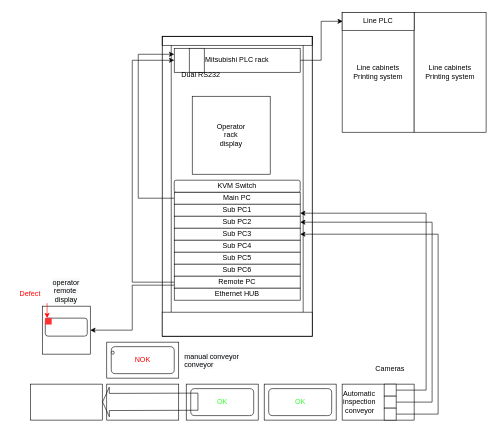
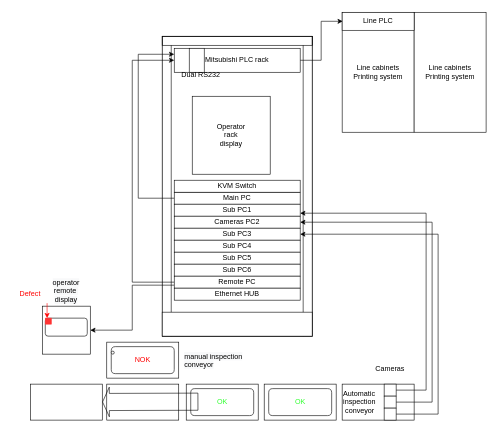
(237, 186) -> (237, 186)
(237, 222) -> (237, 222)
(213, 361) -> (215, 361)
